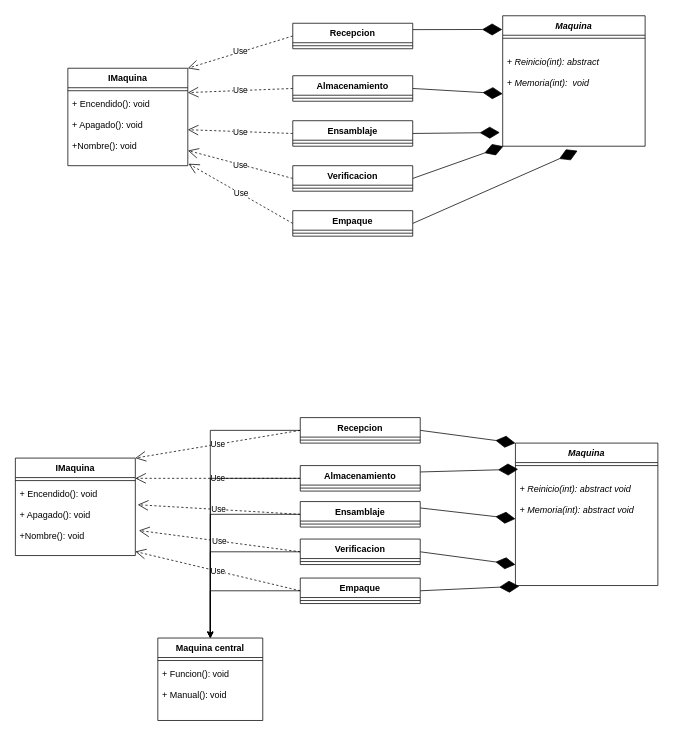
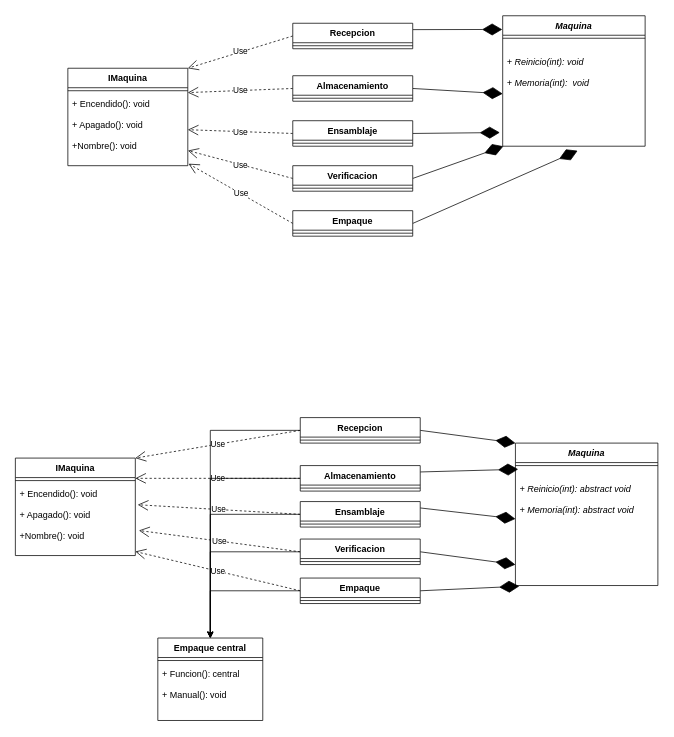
(562, 62) -> (551, 62)
(210, 648) -> (210, 648)
(199, 674) -> (207, 674)
